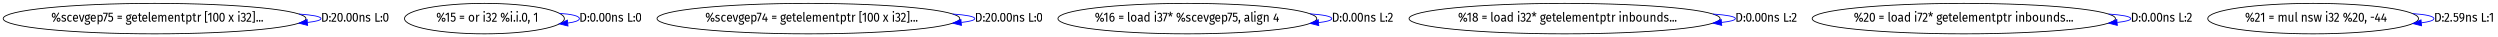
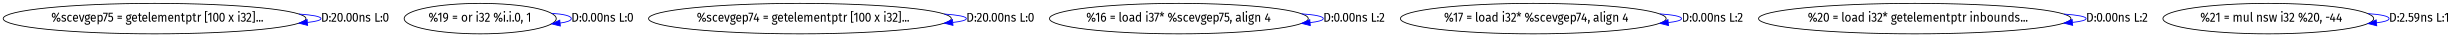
(484, 19) -> (480, 19)
none -> (1533, 19)
(1565, 19) -> none
(1964, 19) -> (1915, 19)
